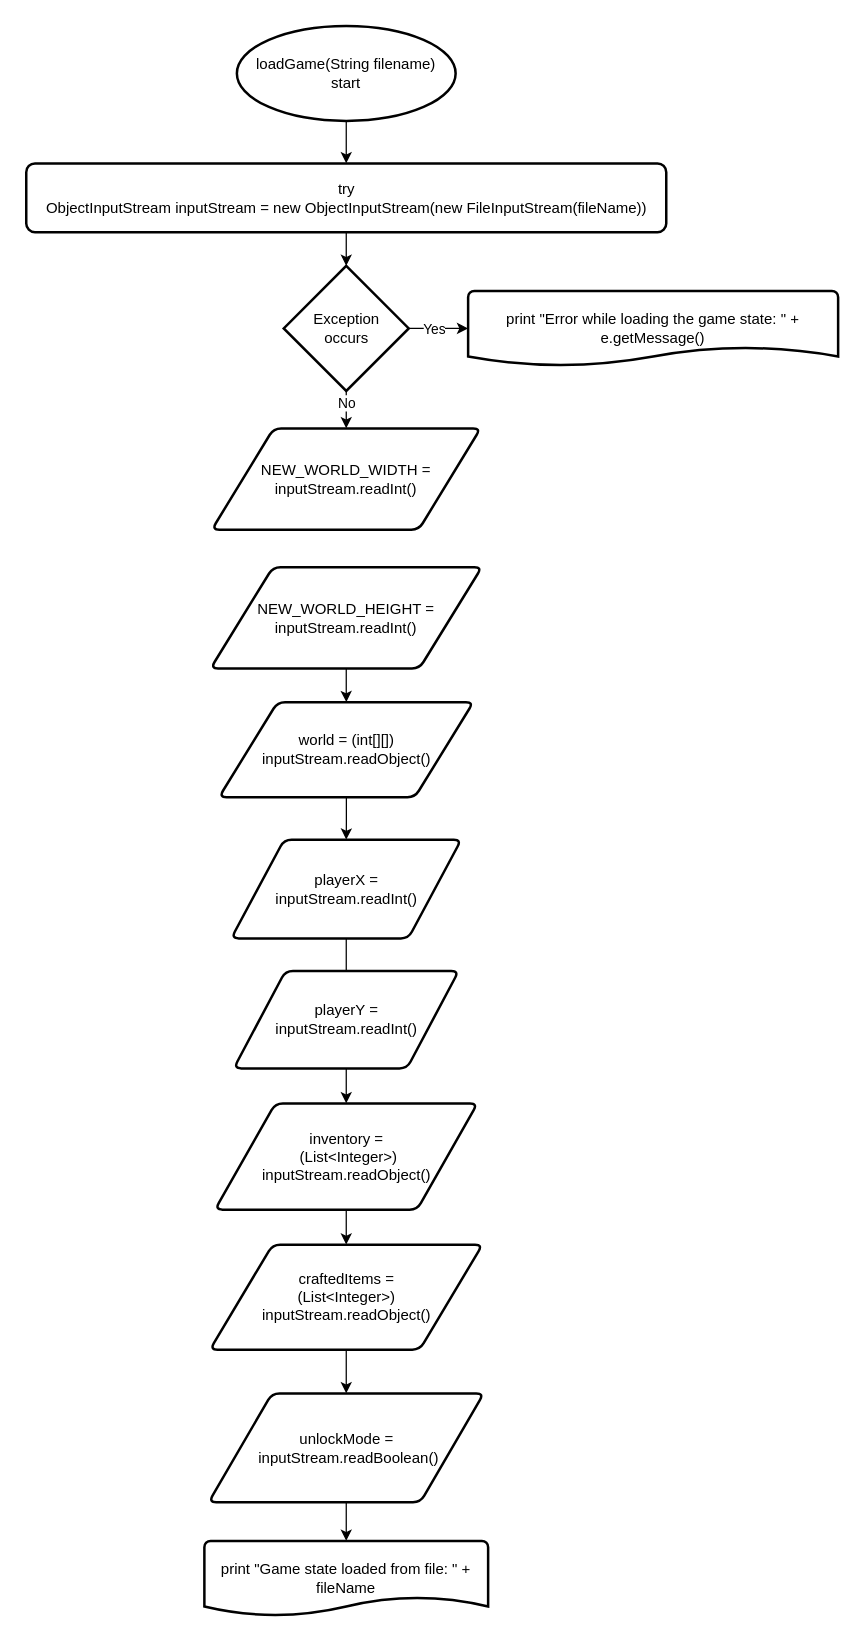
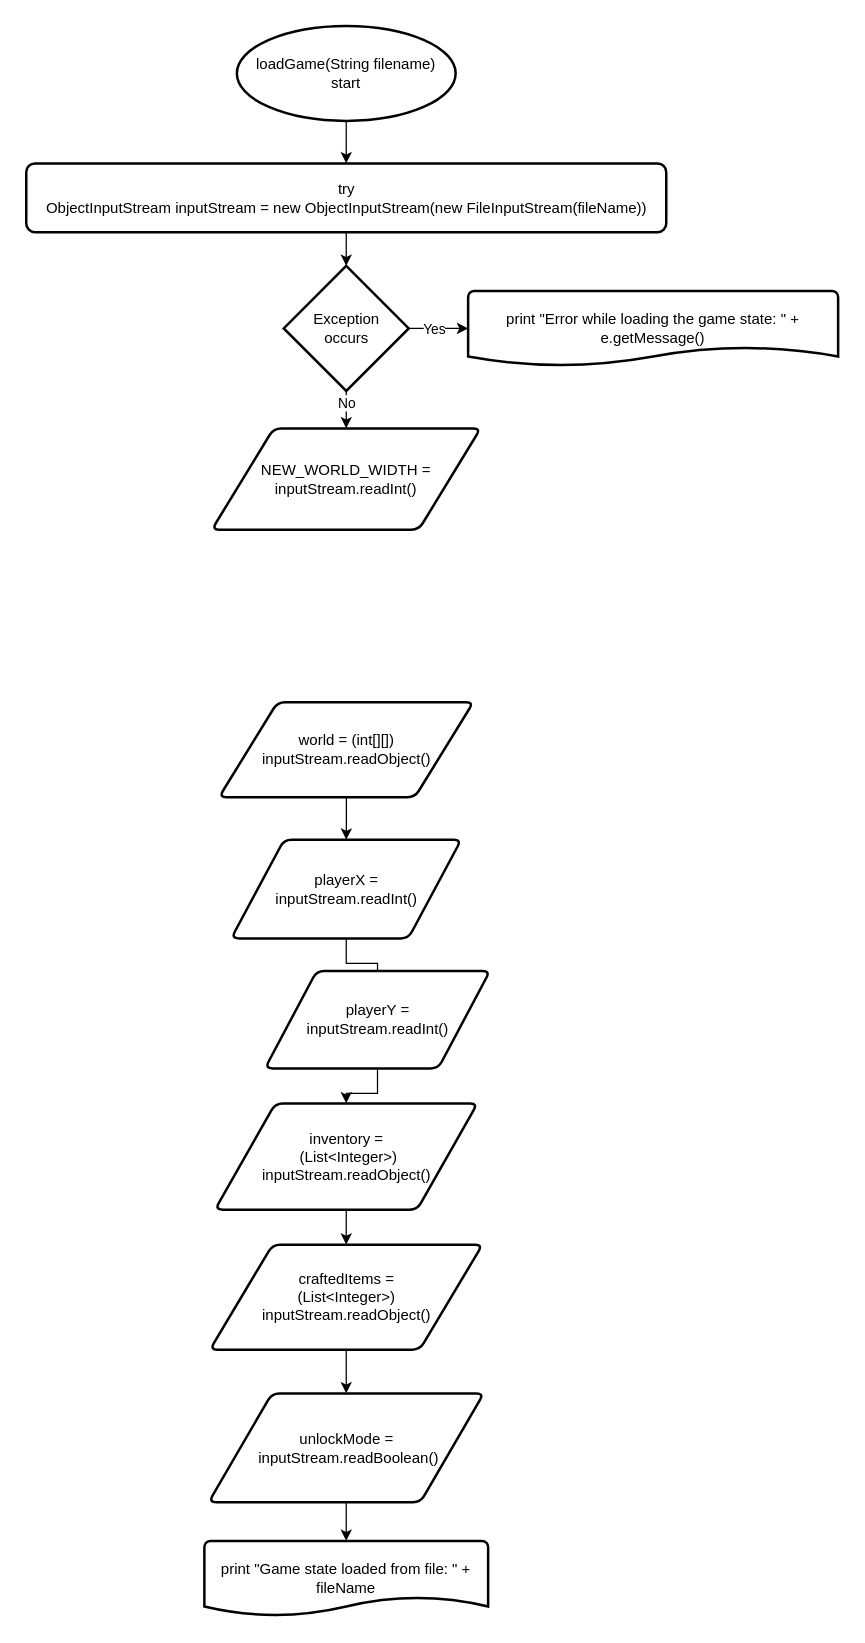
(346, 618) -> none
(346, 681) -> none
(346, 1019) -> (378, 1019)
